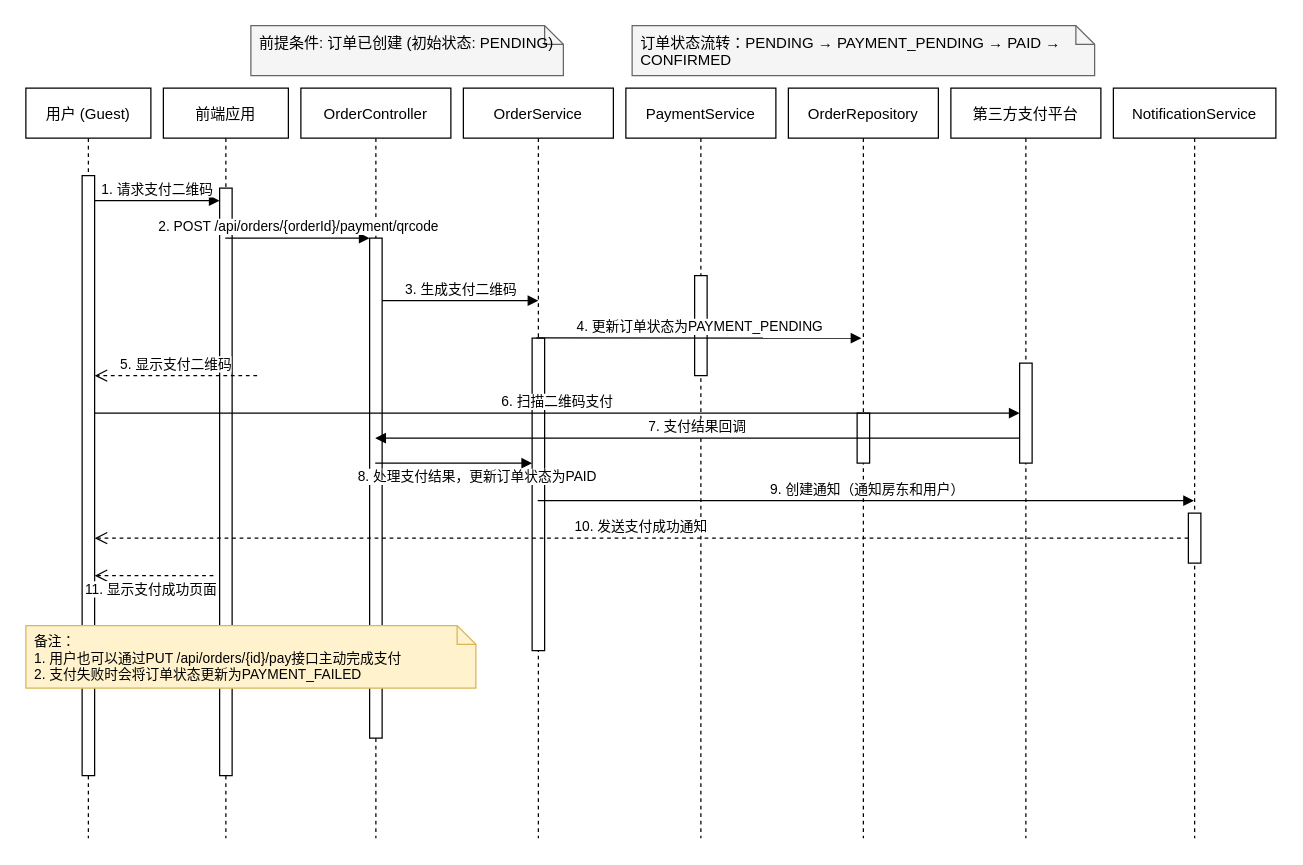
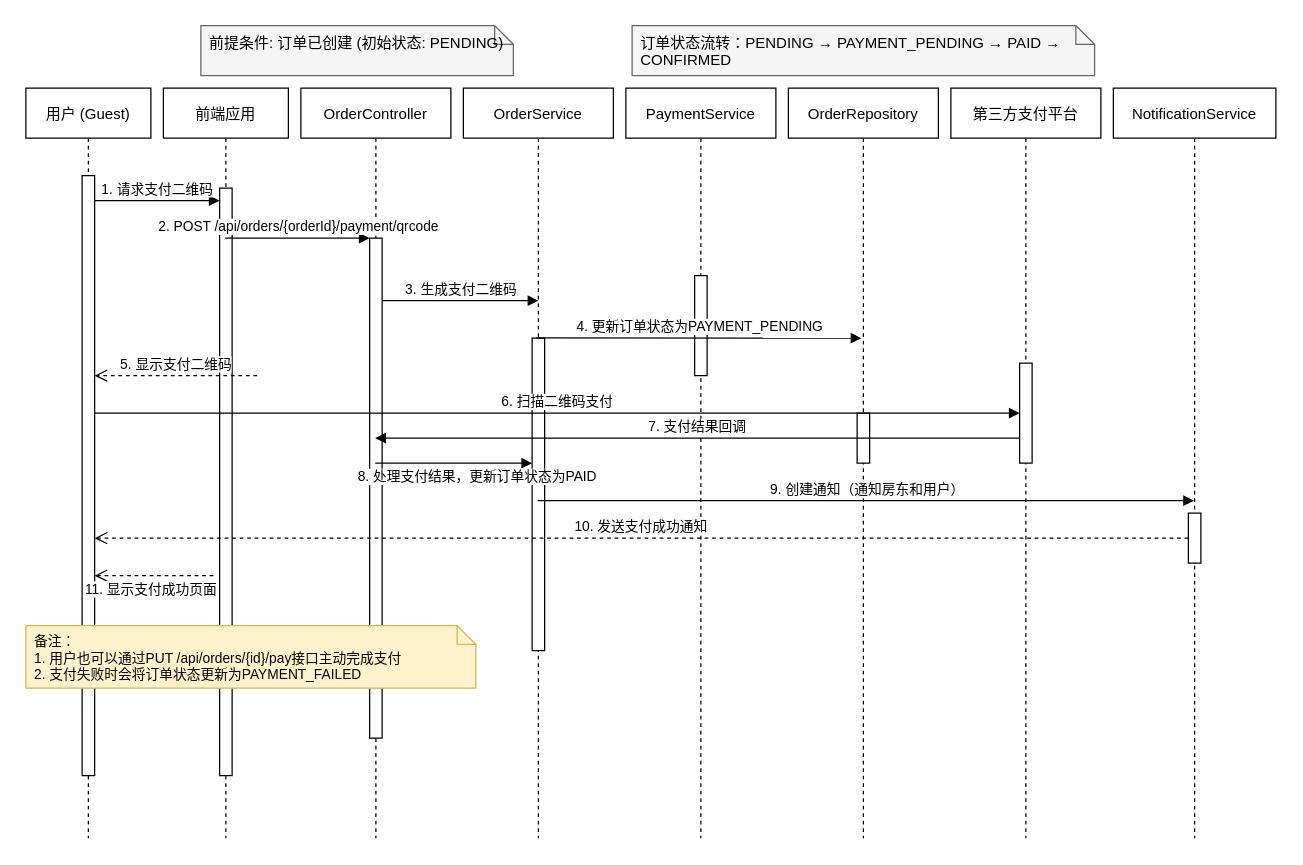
(407, 51) -> (357, 51)
